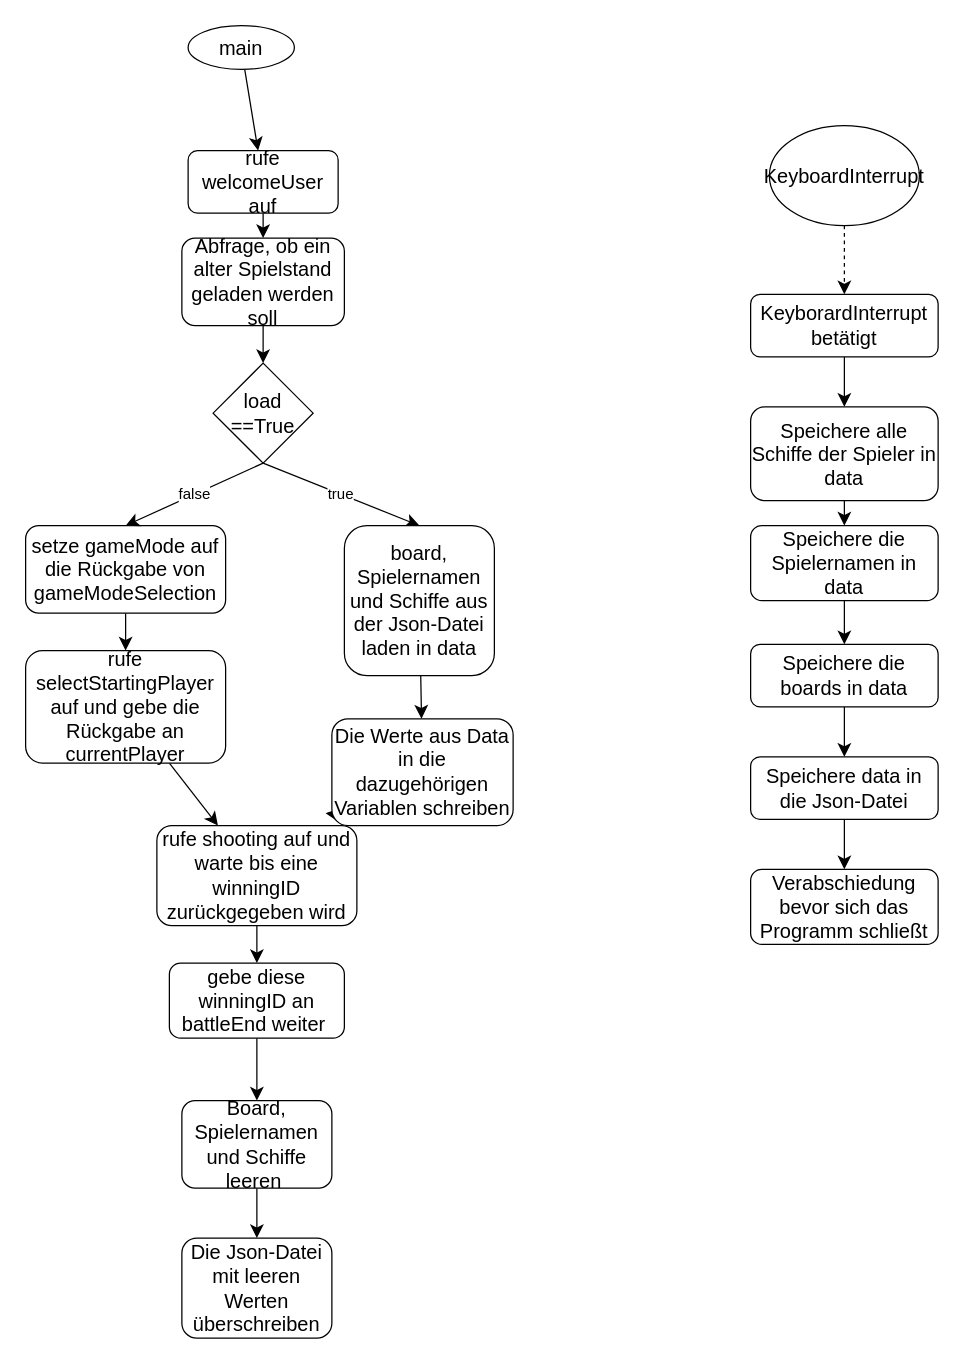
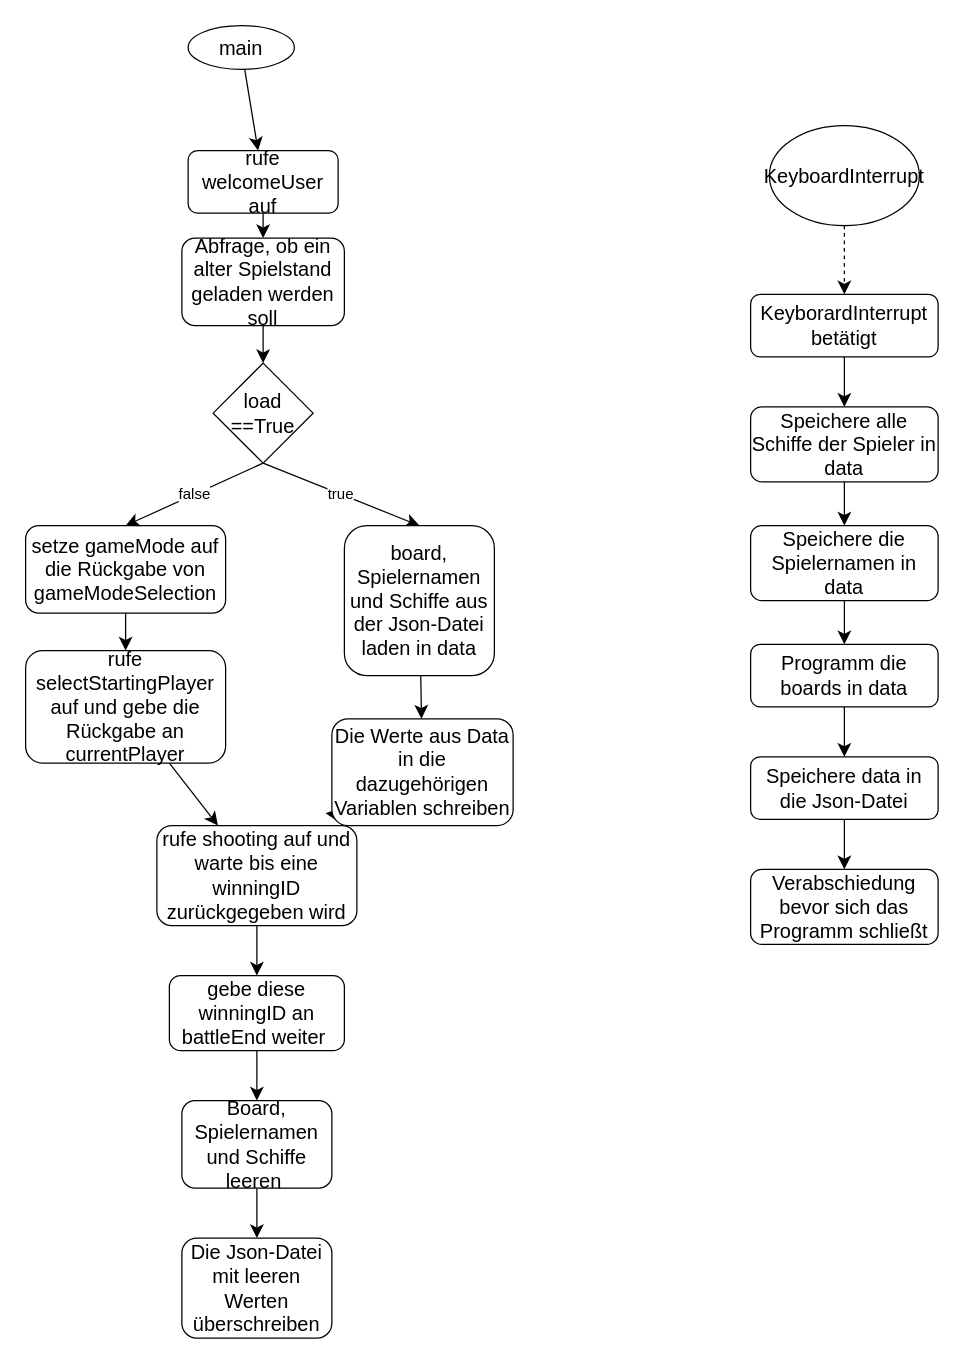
(844, 454) -> (844, 444)
(844, 676) -> (844, 676)
(257, 1001) -> (257, 1013)
